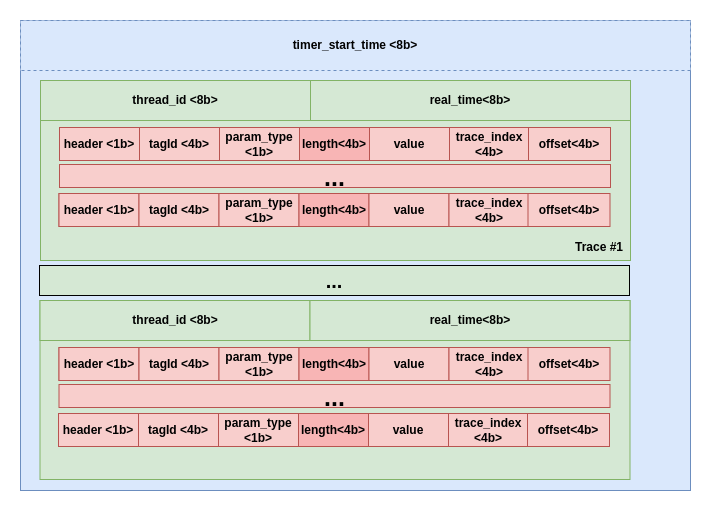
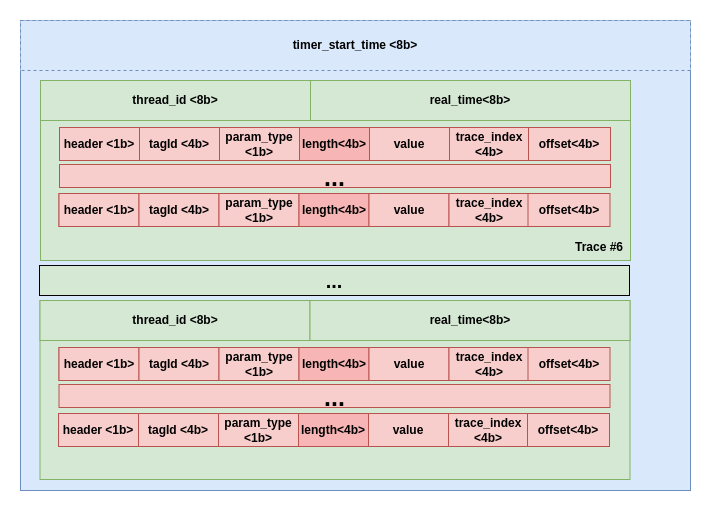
(600, 248) -> (600, 248)
